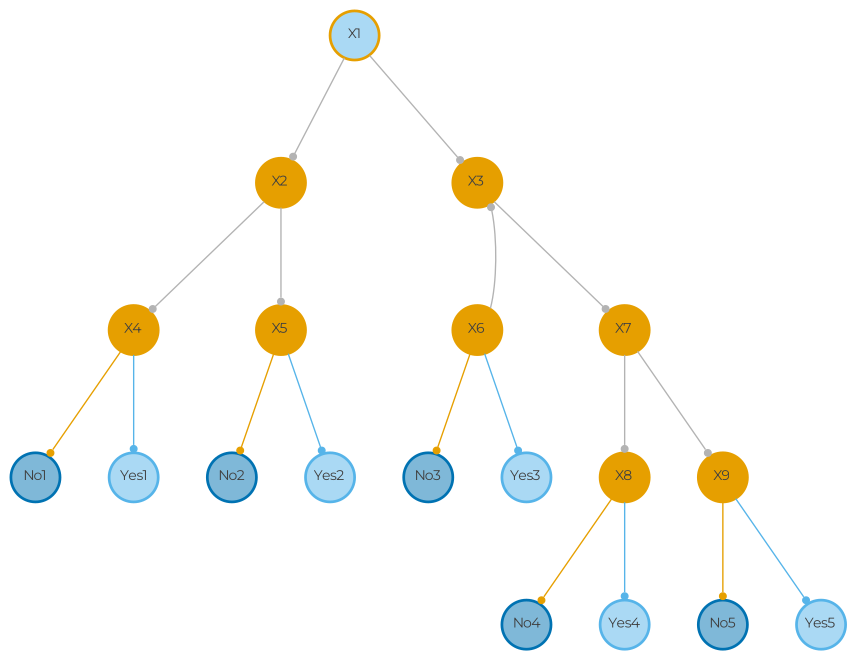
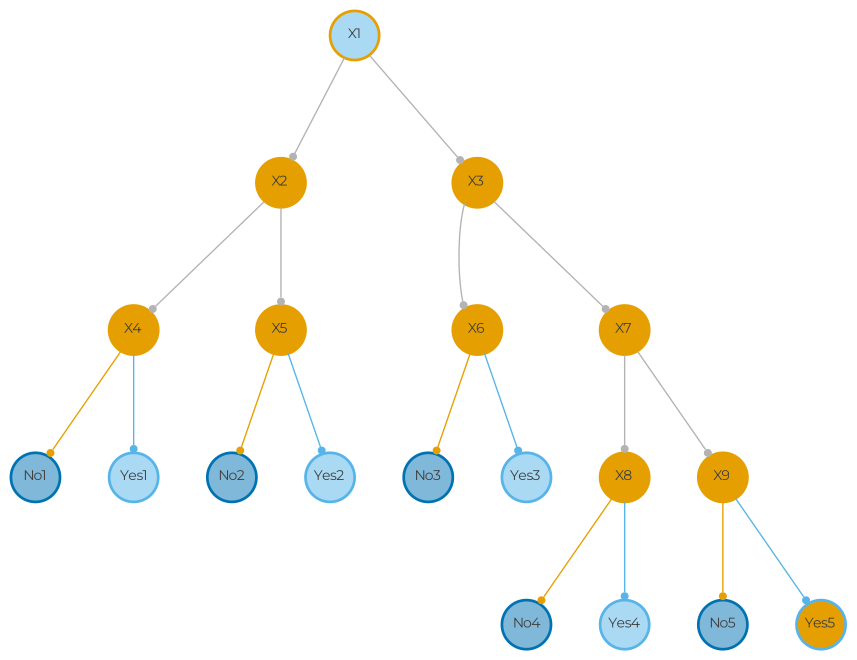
(496, 260) -> (459, 253)
(821, 625) -> (821, 625)
